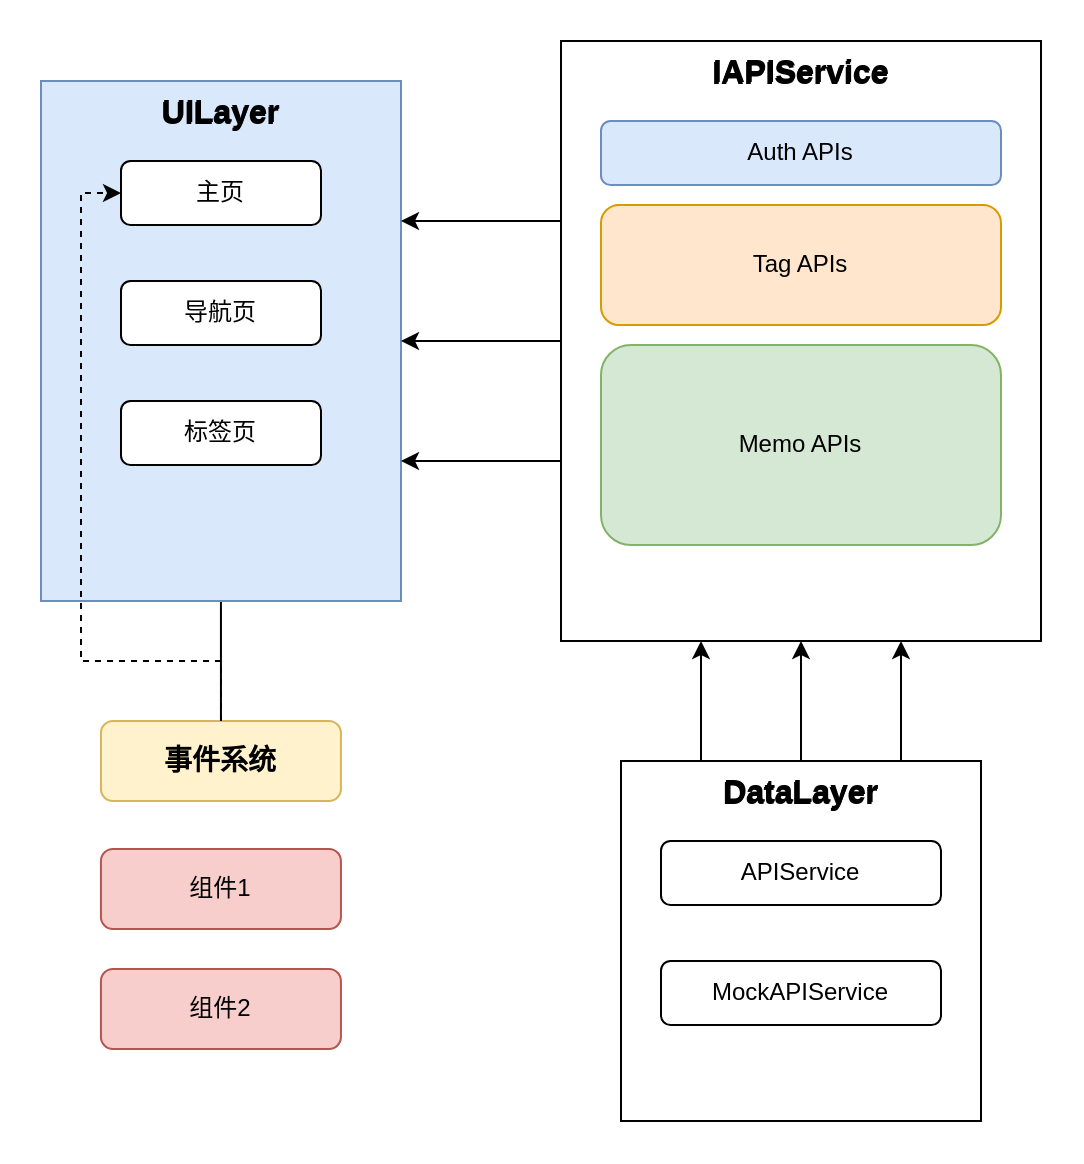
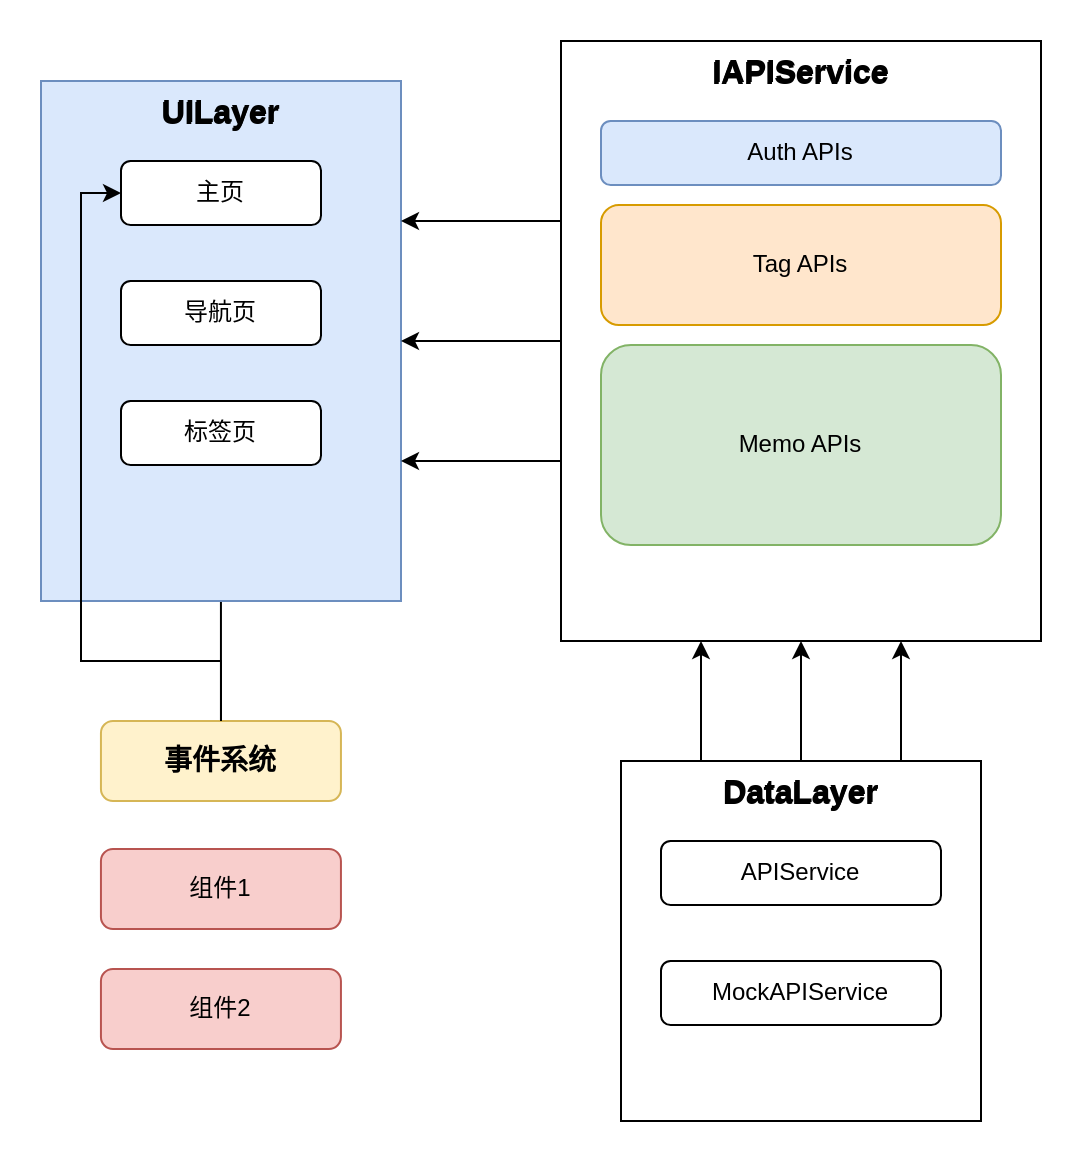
(81, 481) -> (81, 481)
